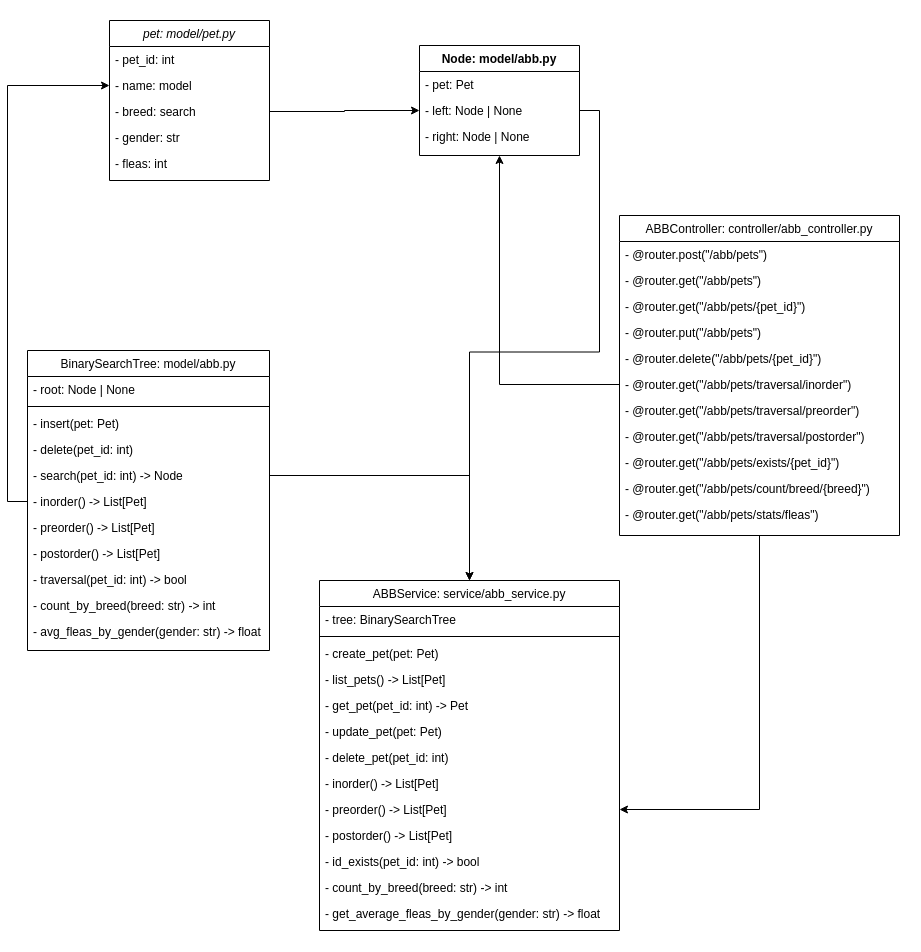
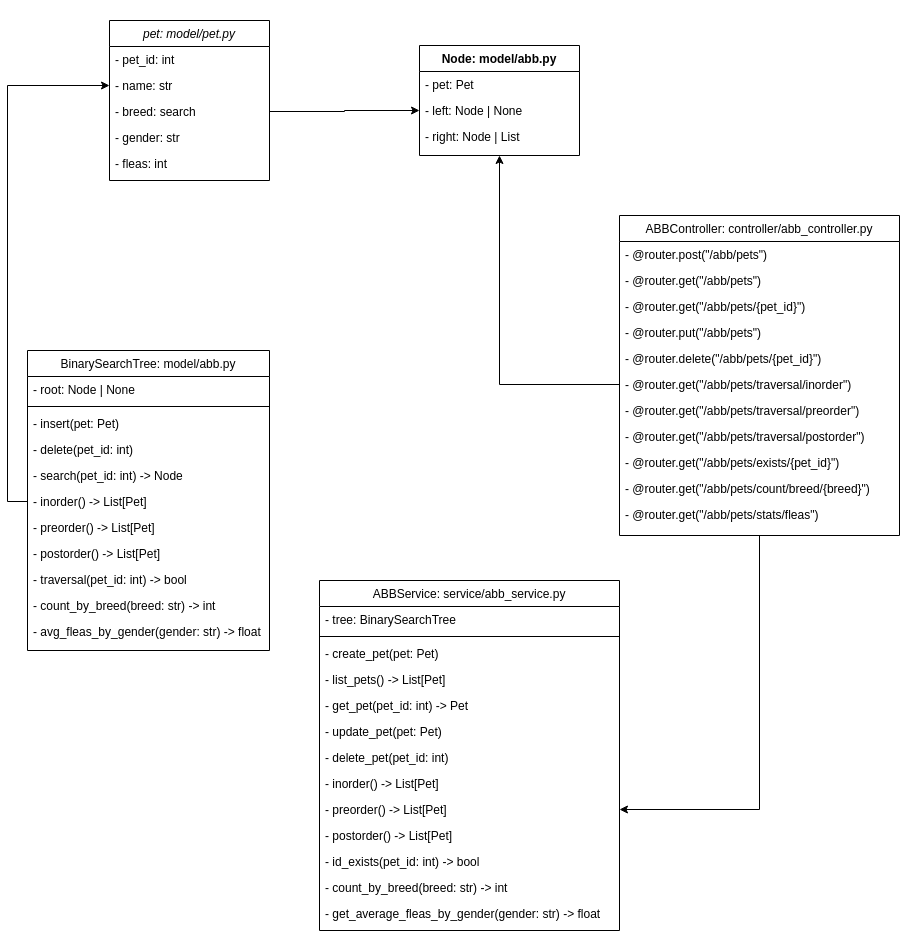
(152, 86) -> (147, 86)
(481, 137) -> (480, 137)
(600, 348) -> none
(369, 476) -> none
